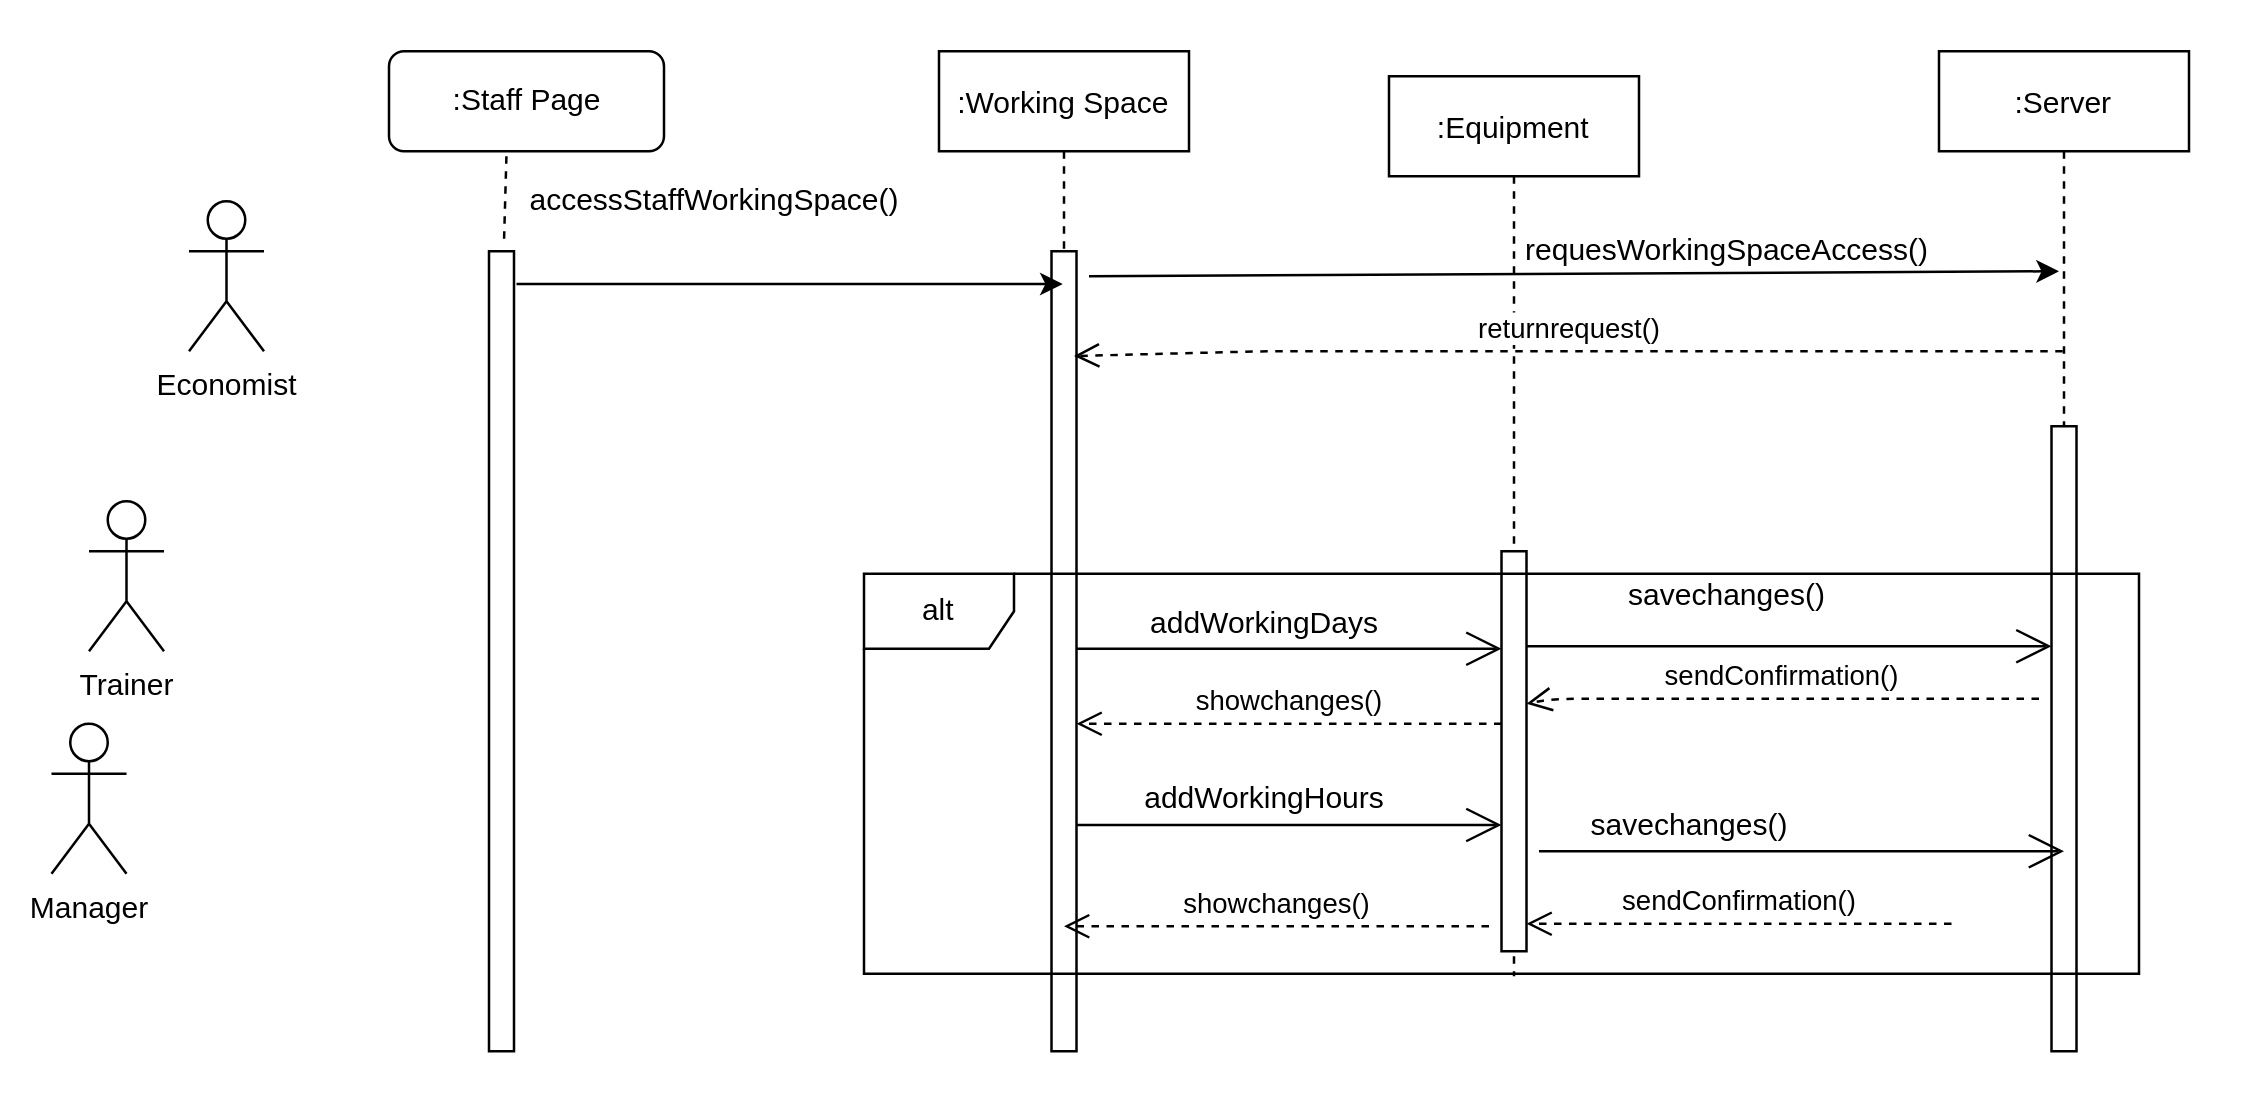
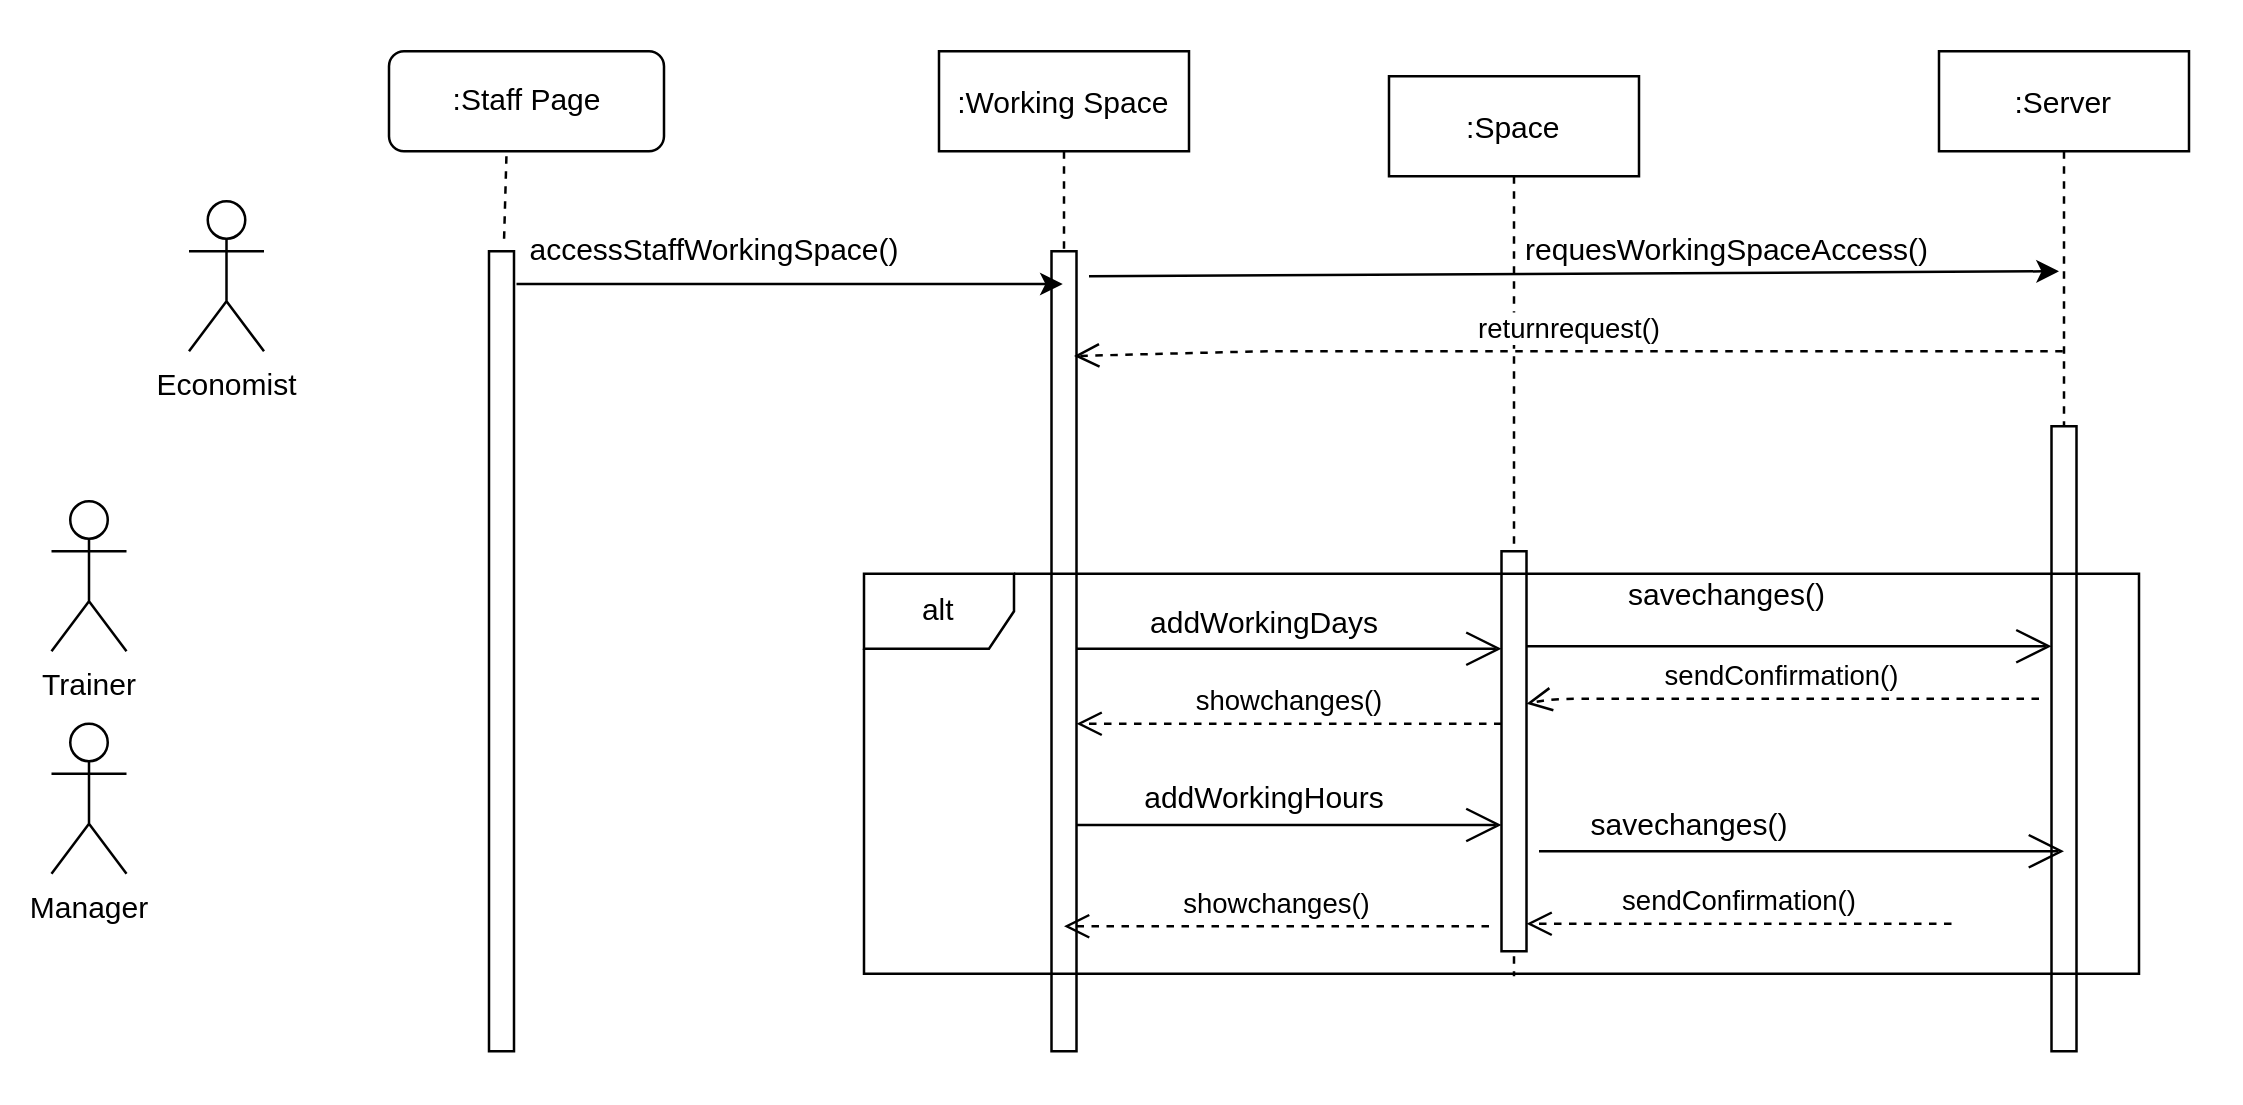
(1513, 128) -> (1513, 128)
(714, 201) -> (714, 251)
(126, 576) -> (89, 576)
